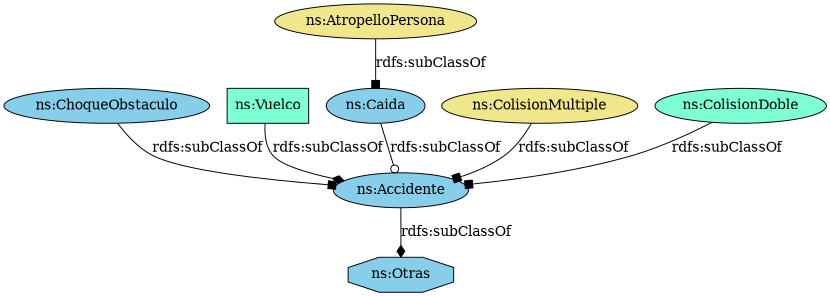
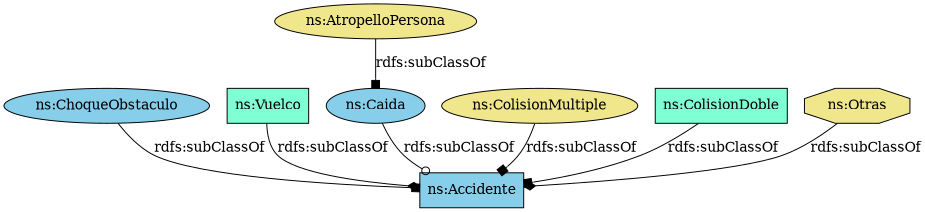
(741, 106) -> (721, 106)
(401, 190) -> (472, 190)
(401, 227) -> (692, 172)
(401, 275) -> (857, 106)
